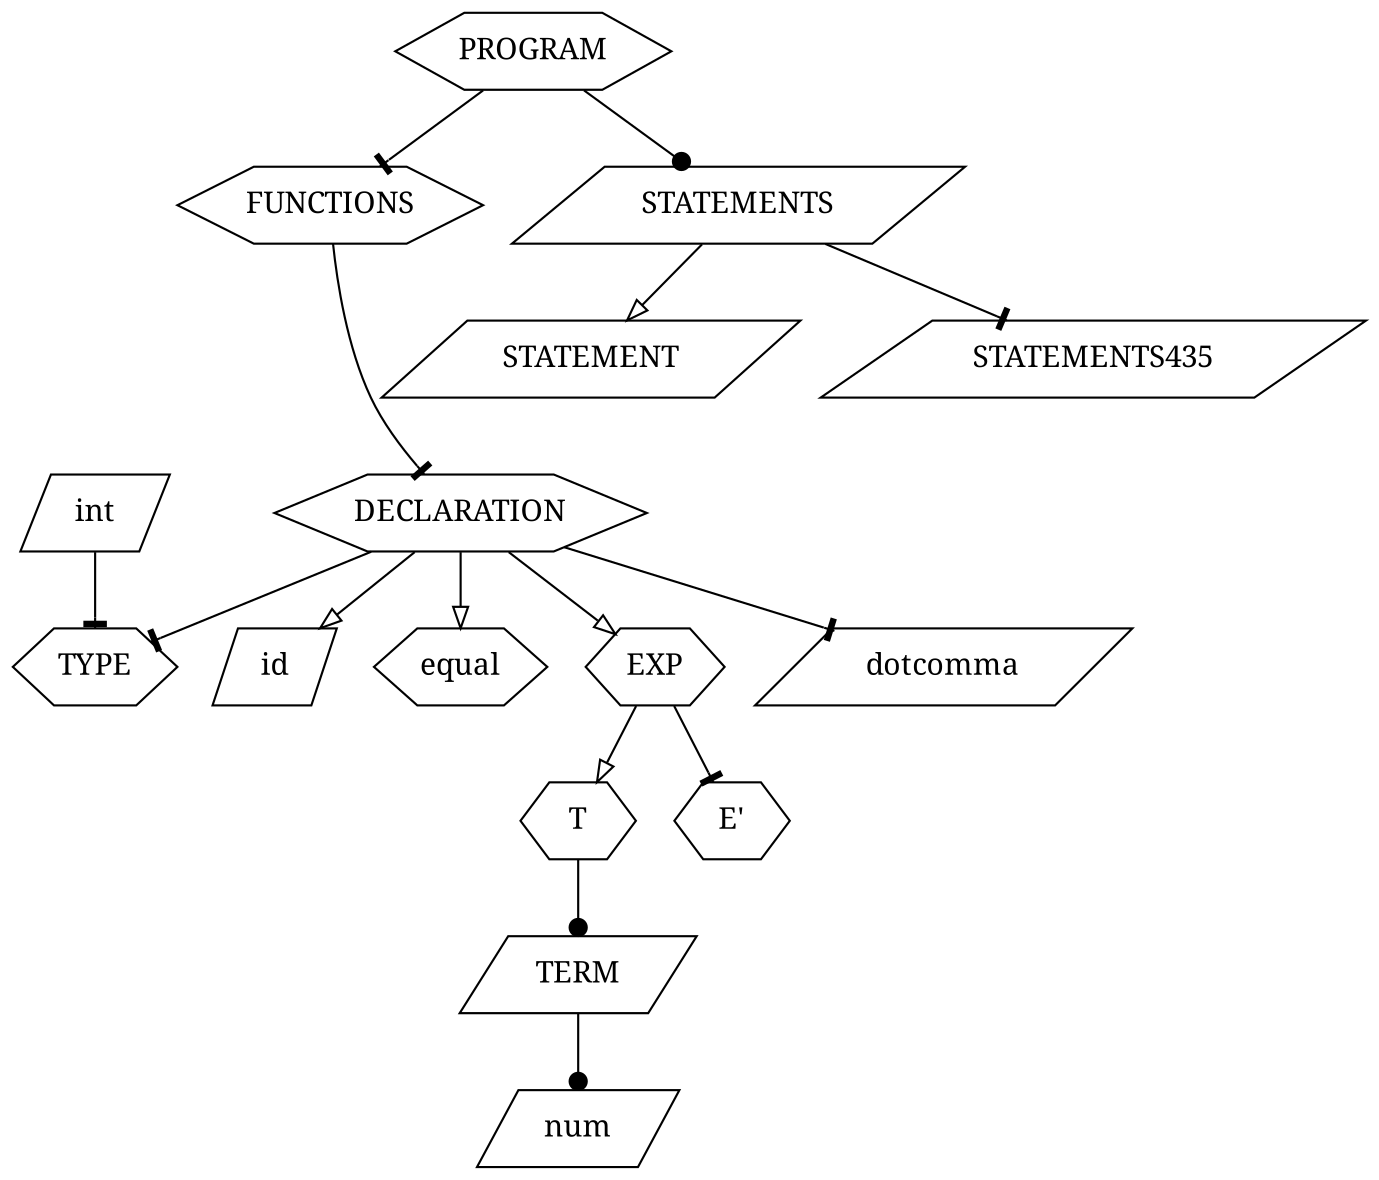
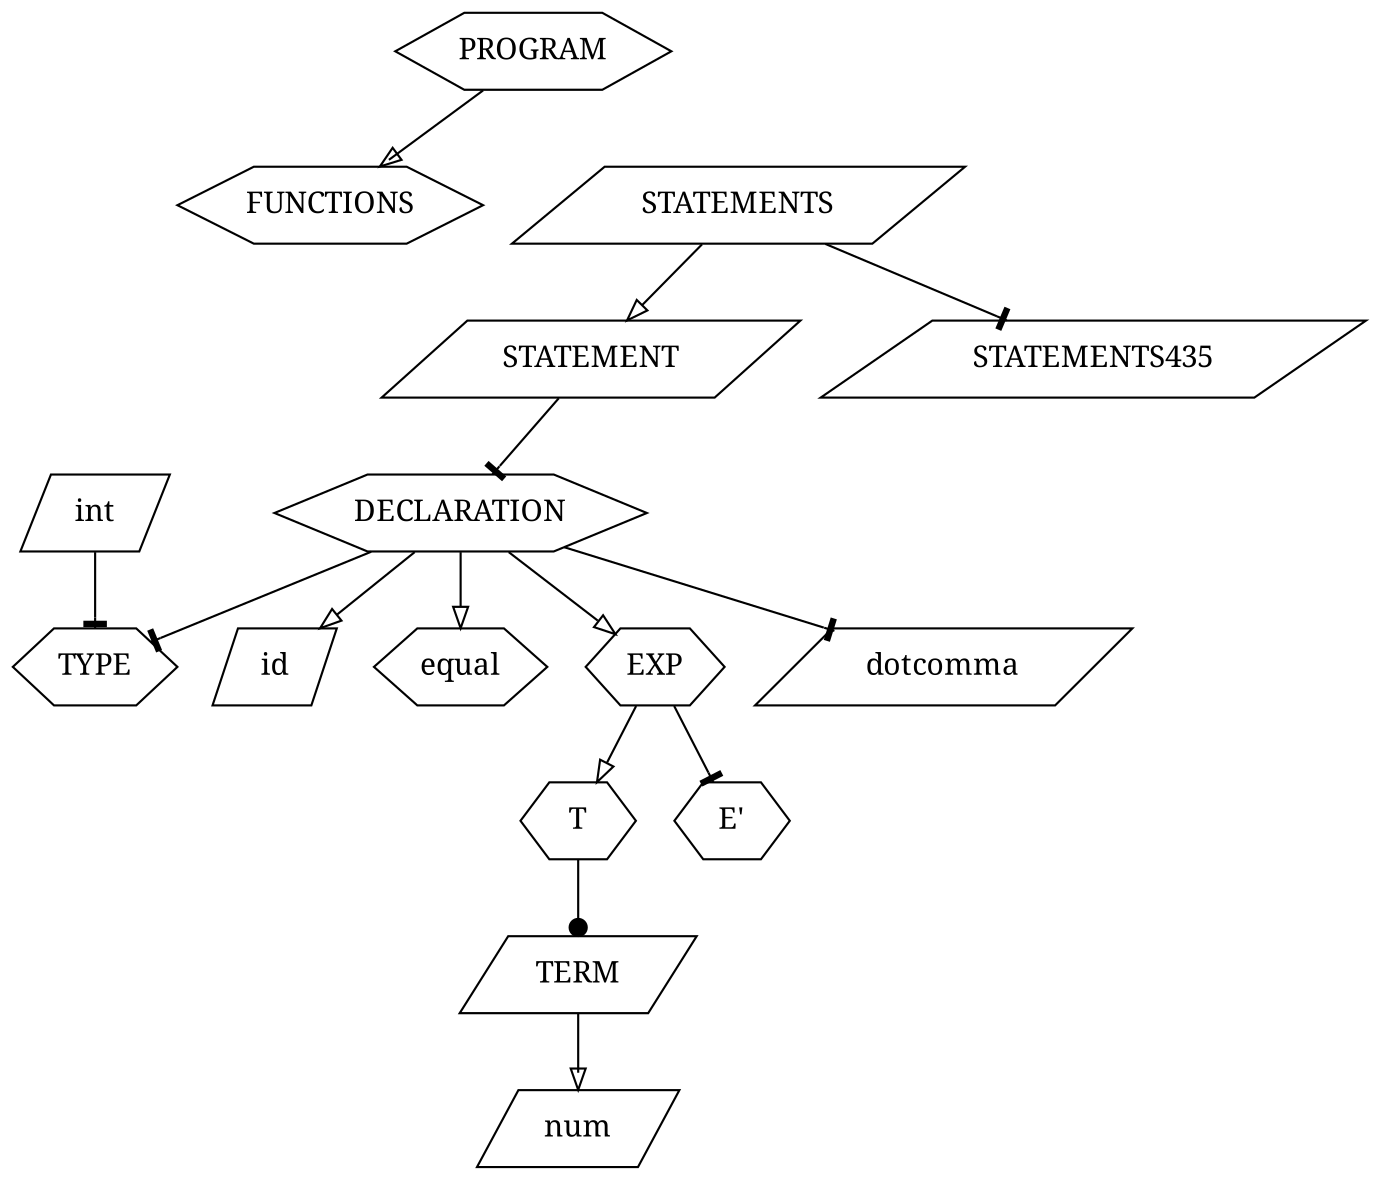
(629, 123) -> none
(436, 125) -> (436, 125)
(357, 362) -> (529, 432)
(578, 1043) -> (578, 1043)
